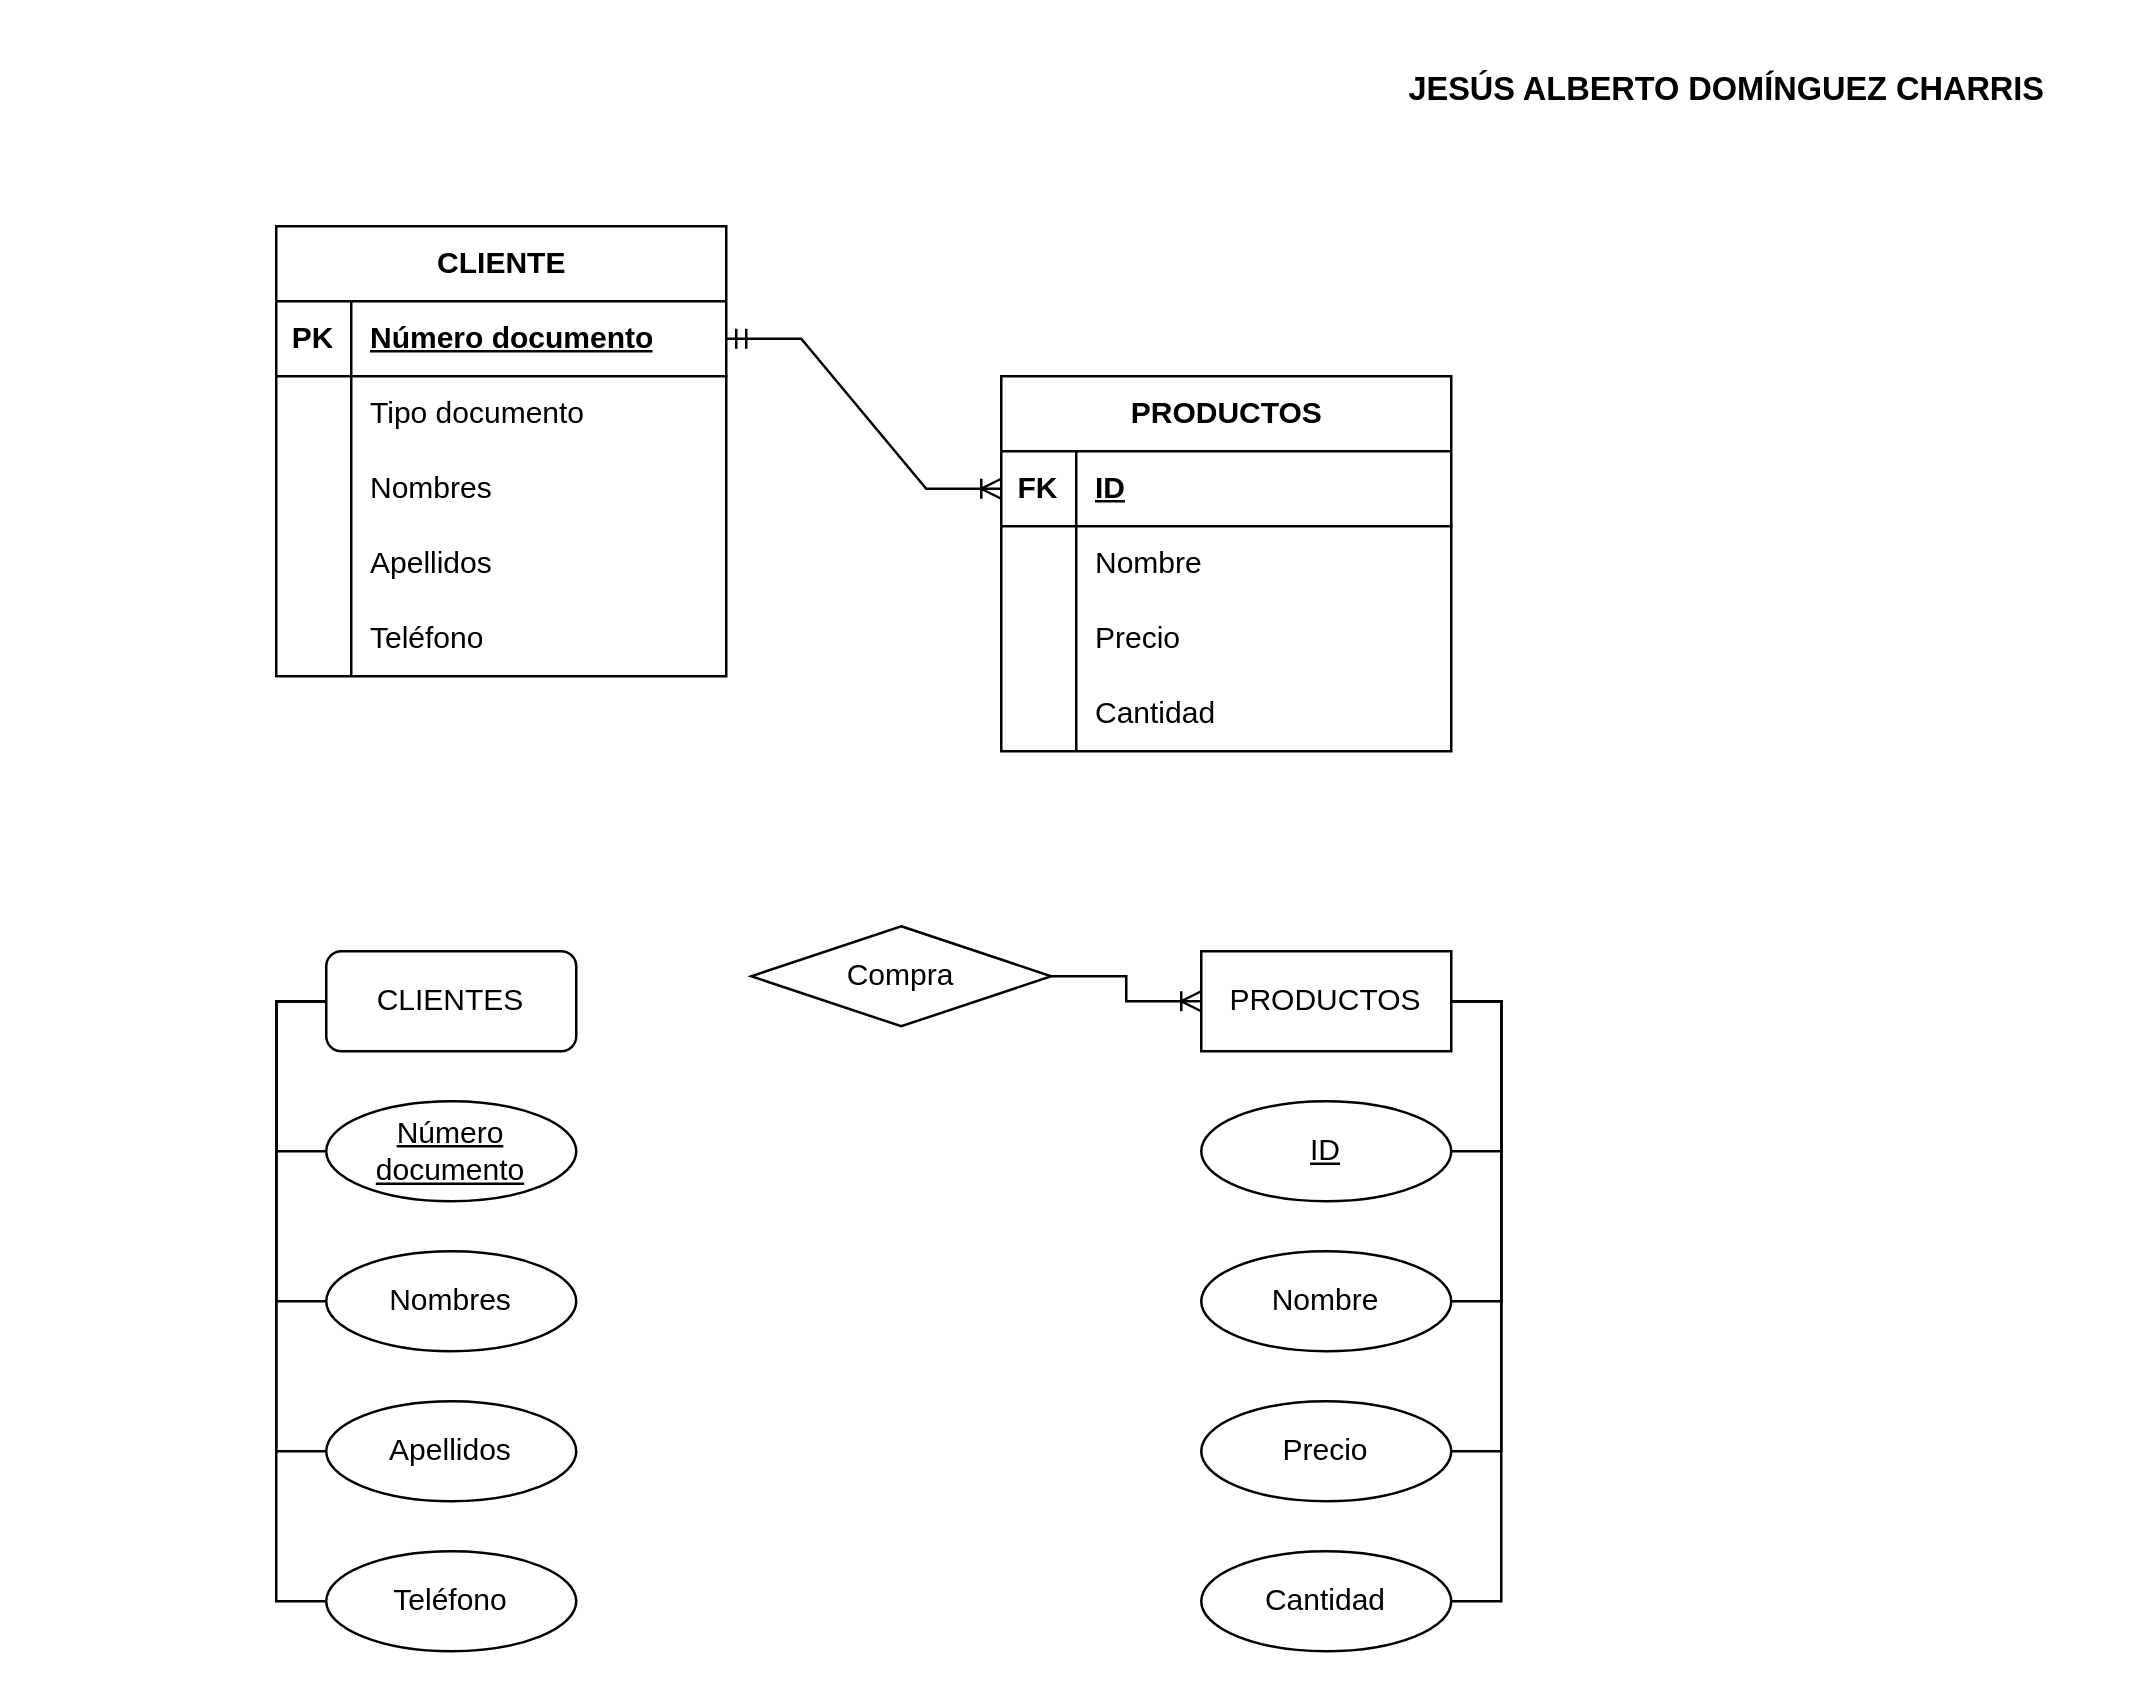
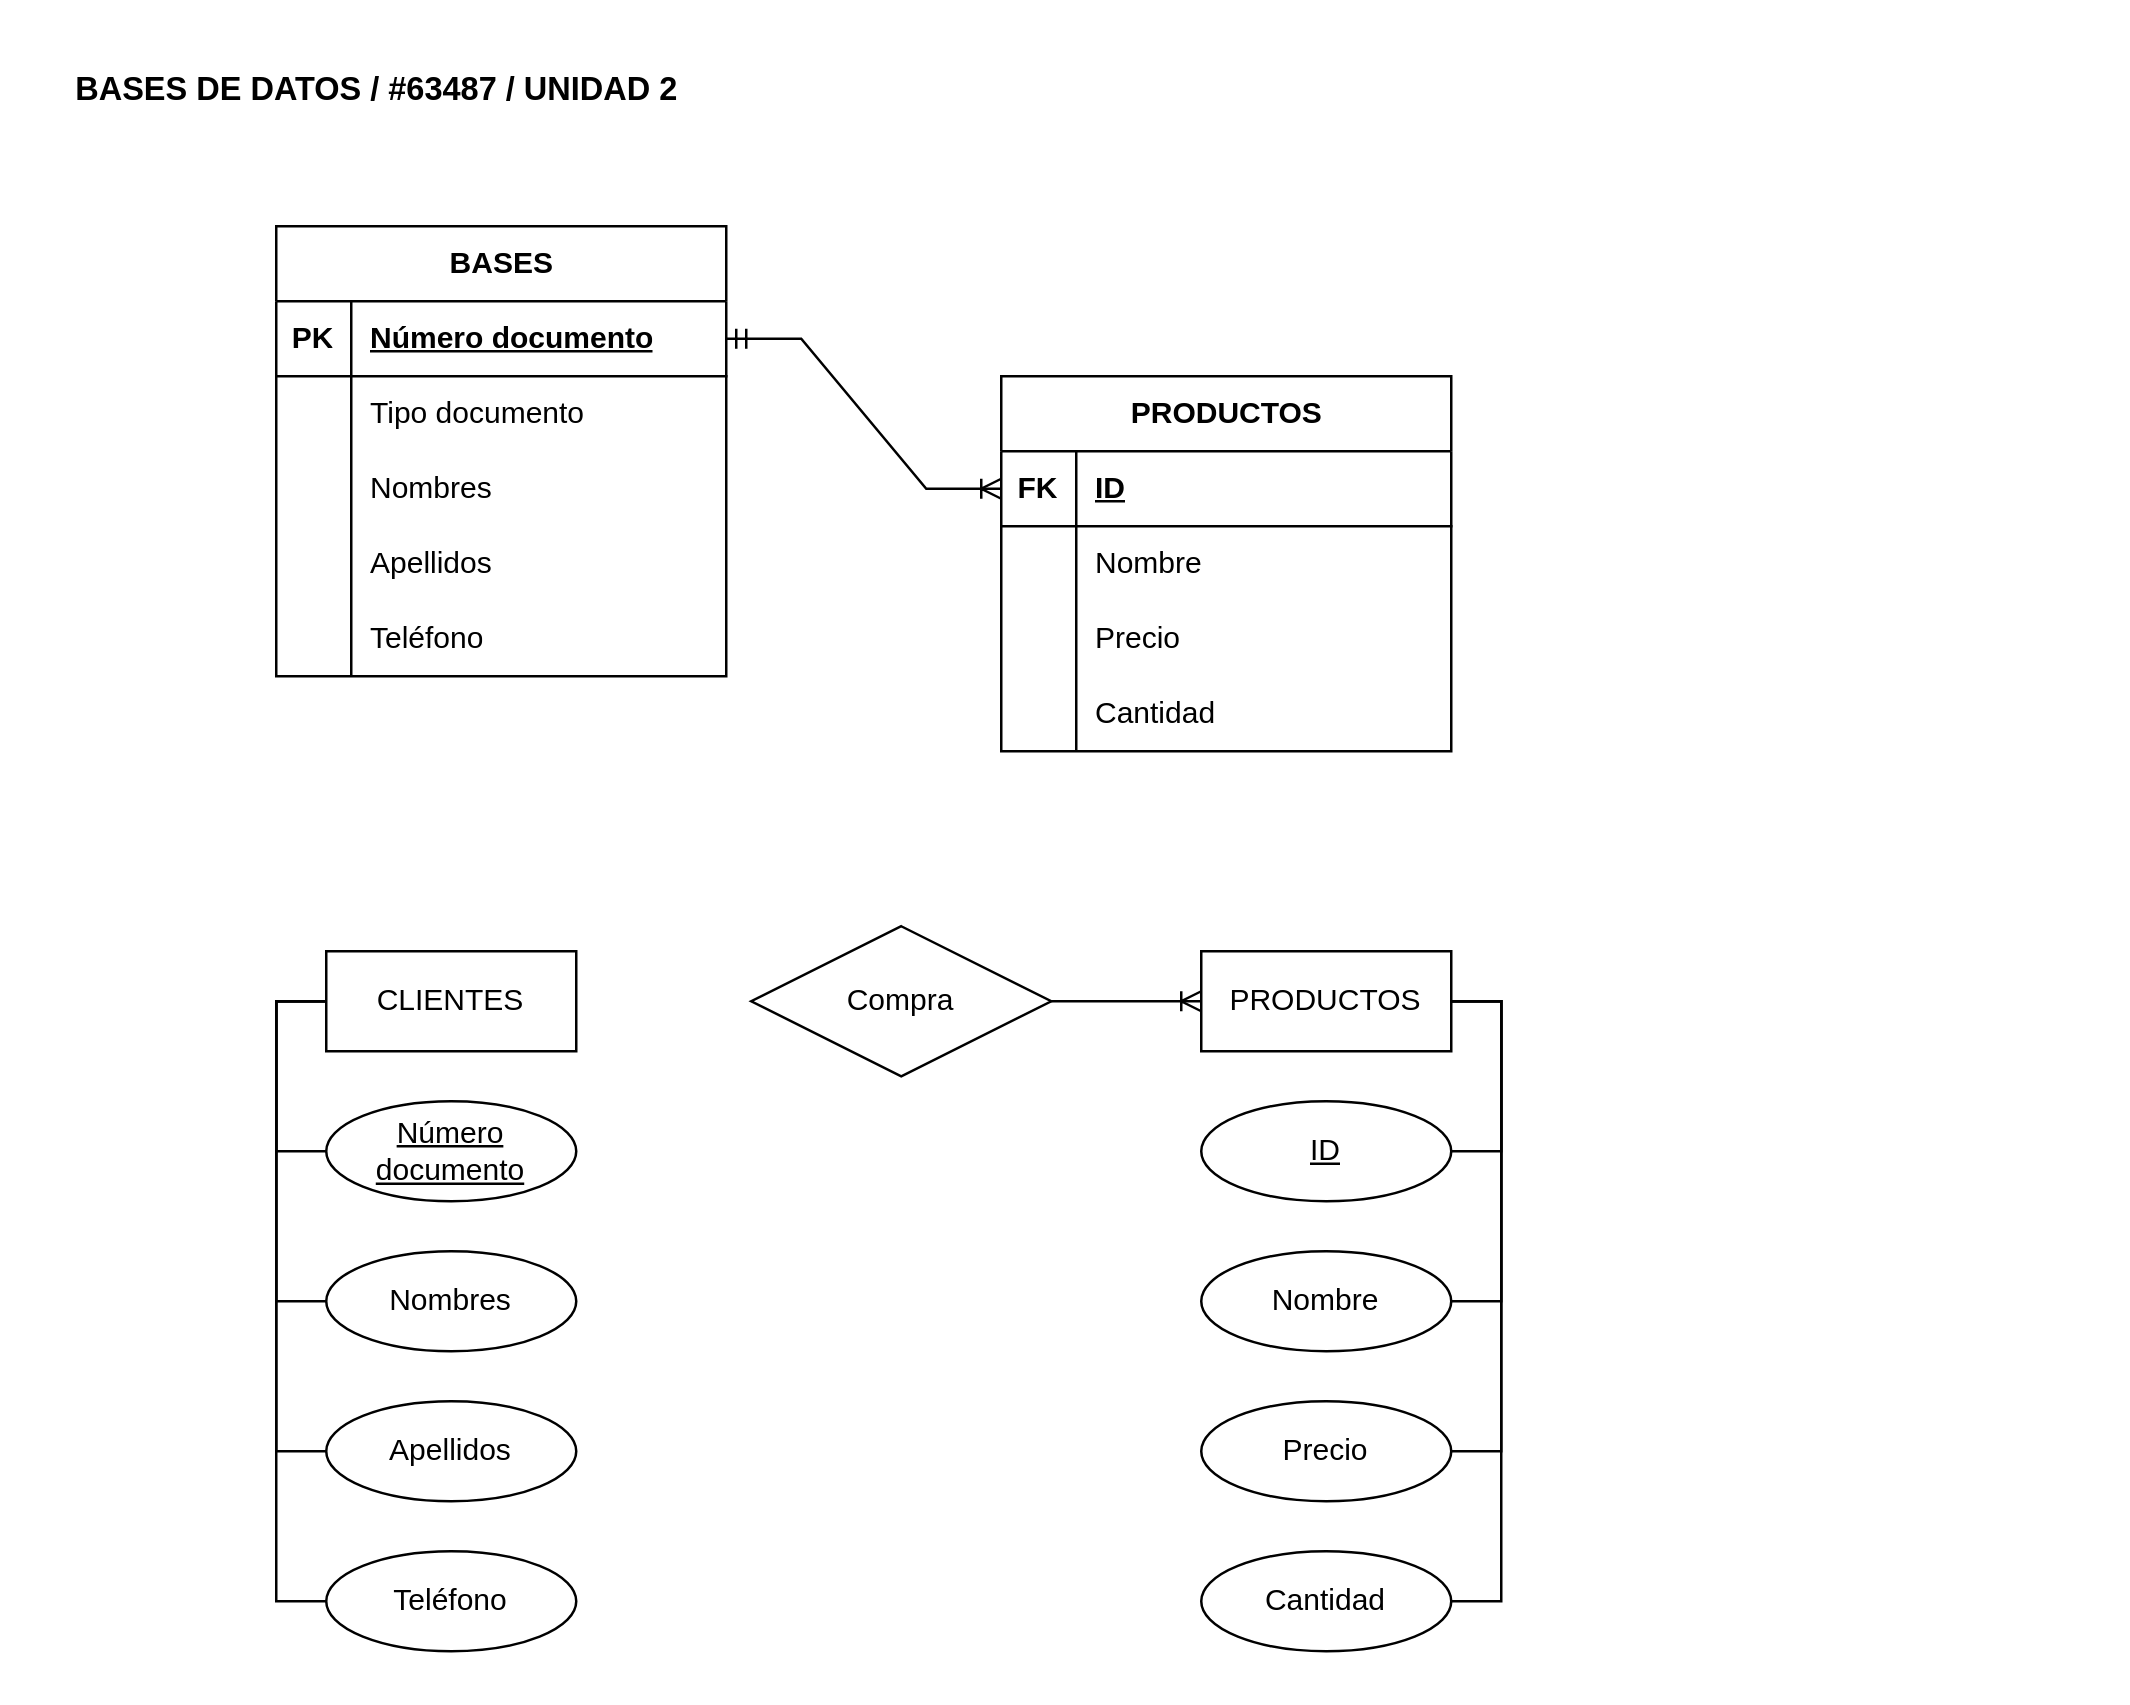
none -> (376, 89)
(1726, 89) -> none
(503, 264) -> (503, 264)
(901, 976) -> (901, 1001)
(451, 1001) -> (451, 1001)
